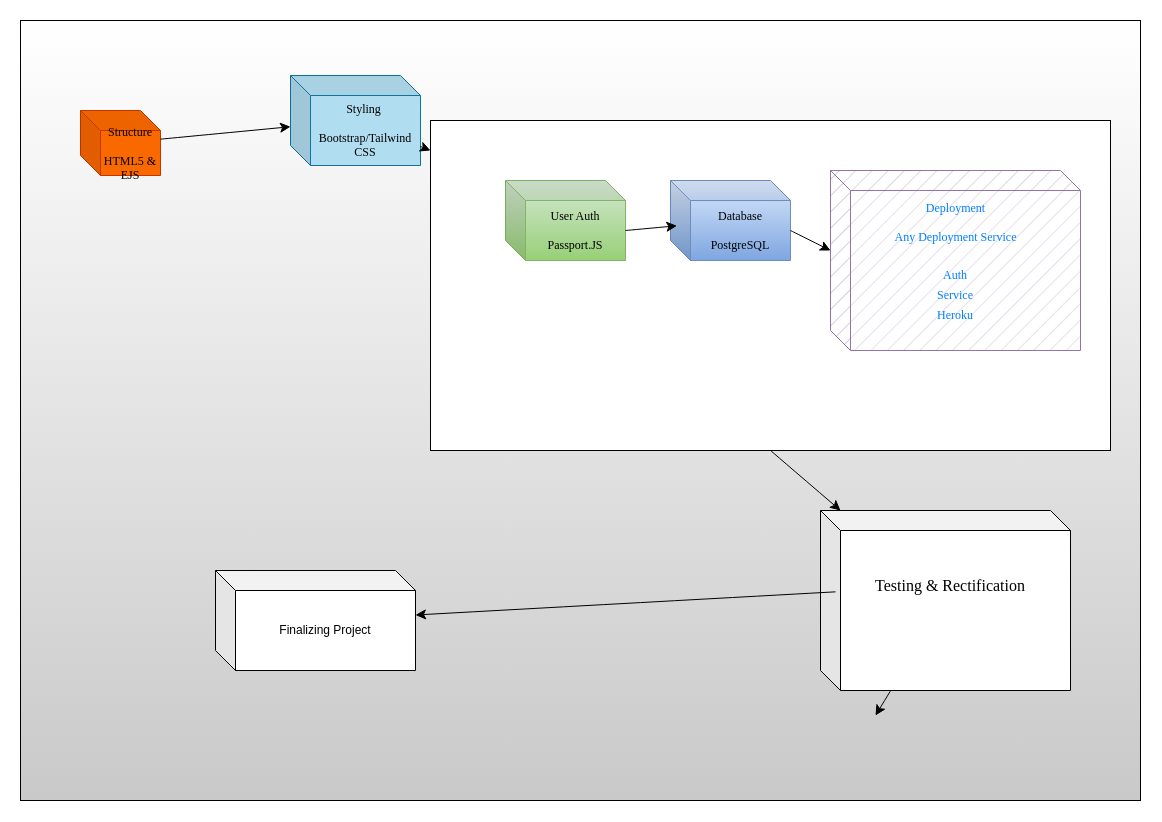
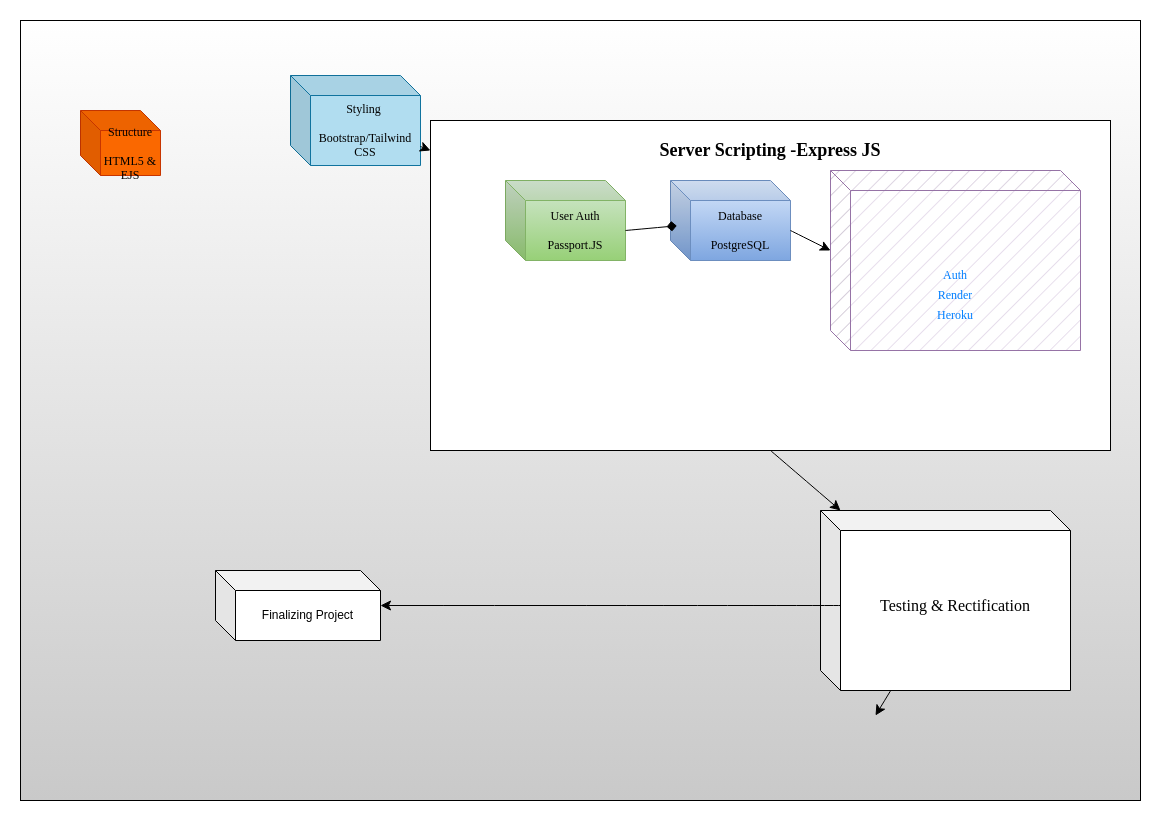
(222, 133) -> none
none -> (771, 151)
(956, 221) -> none
(667, 227) -> (666, 227)
(956, 296) -> (956, 296)
(951, 586) -> (956, 606)
(316, 621) -> (298, 606)
